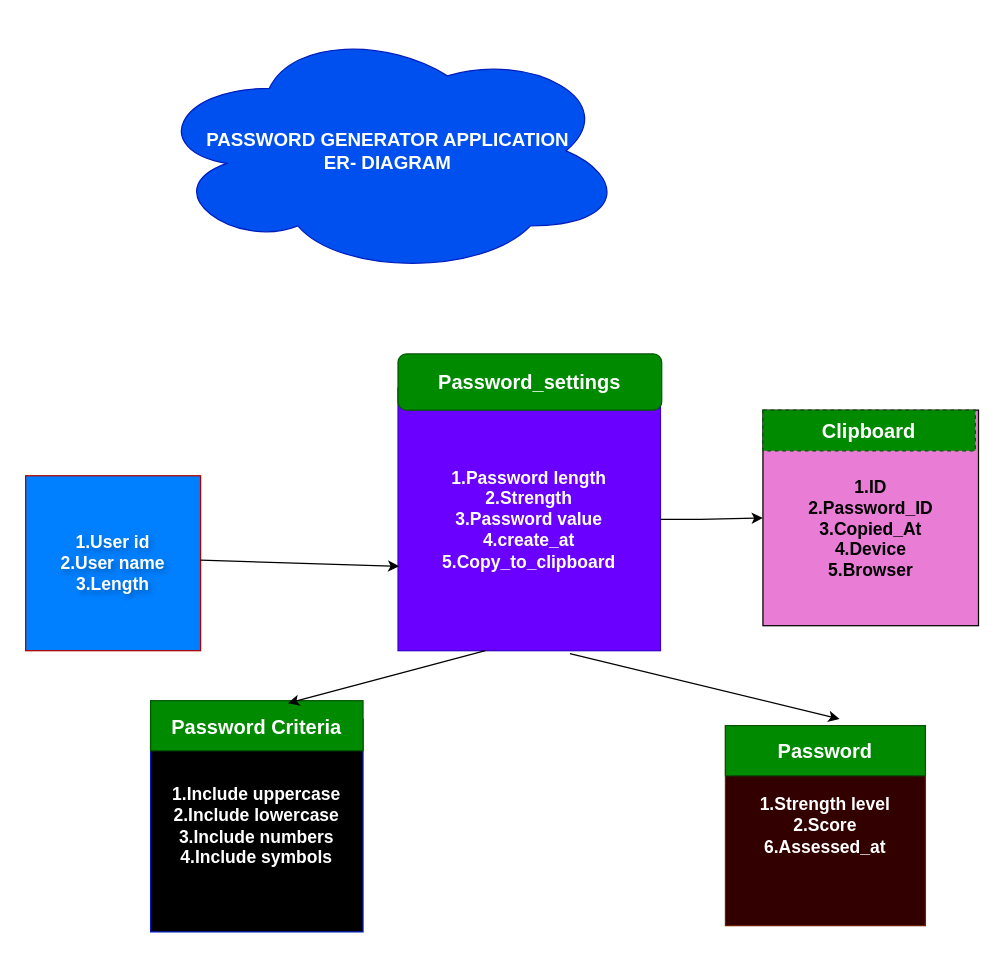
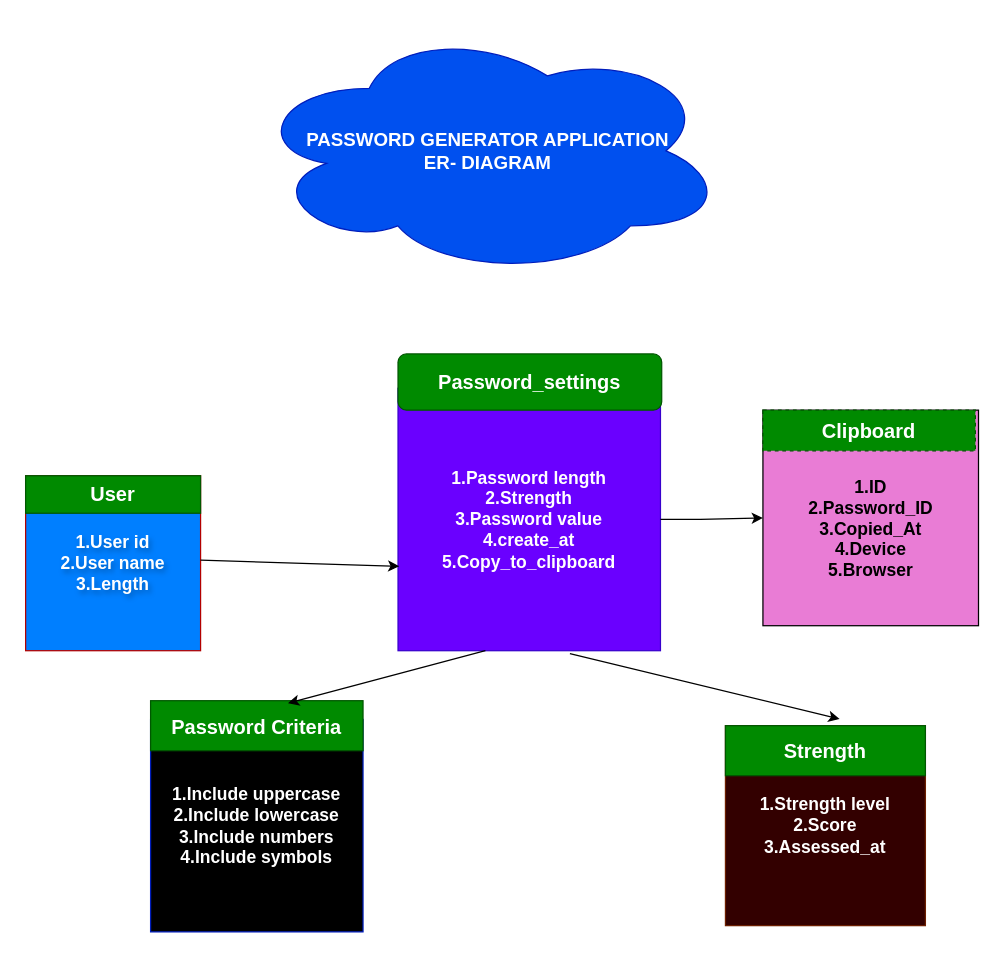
(388, 151) -> (488, 151)
none -> (113, 494)
(826, 751) -> (826, 751)
(826, 826) -> (826, 826)
